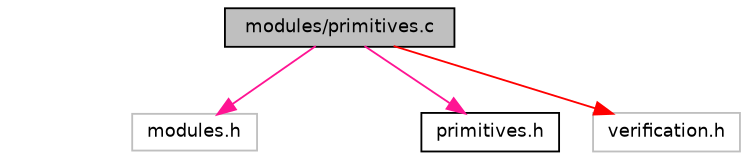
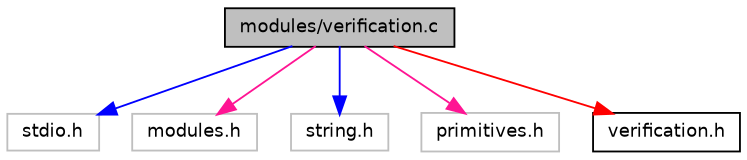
(340, 28) -> (340, 28)
none -> (53, 132)
none -> (340, 132)
(490, 132) -> (490, 132)
(667, 132) -> (667, 132)
